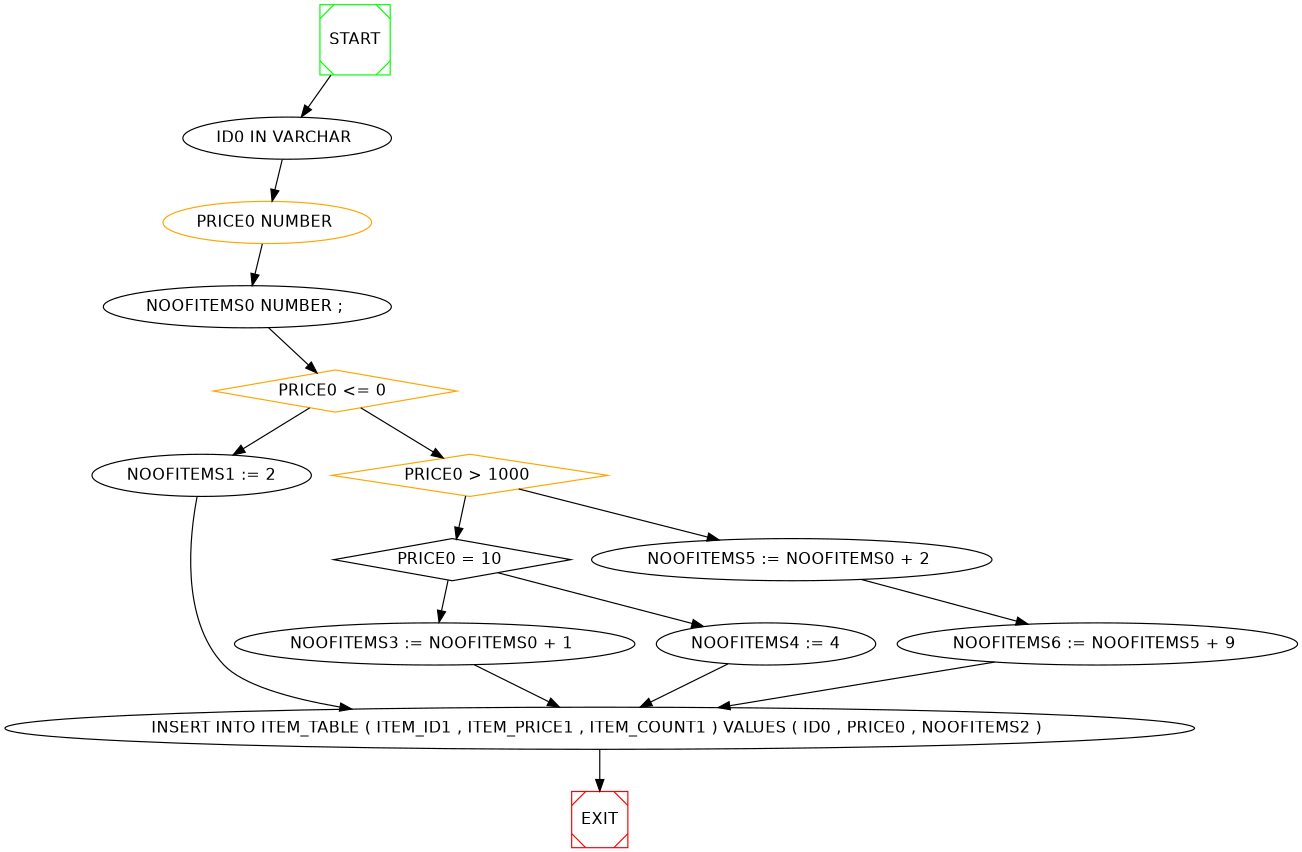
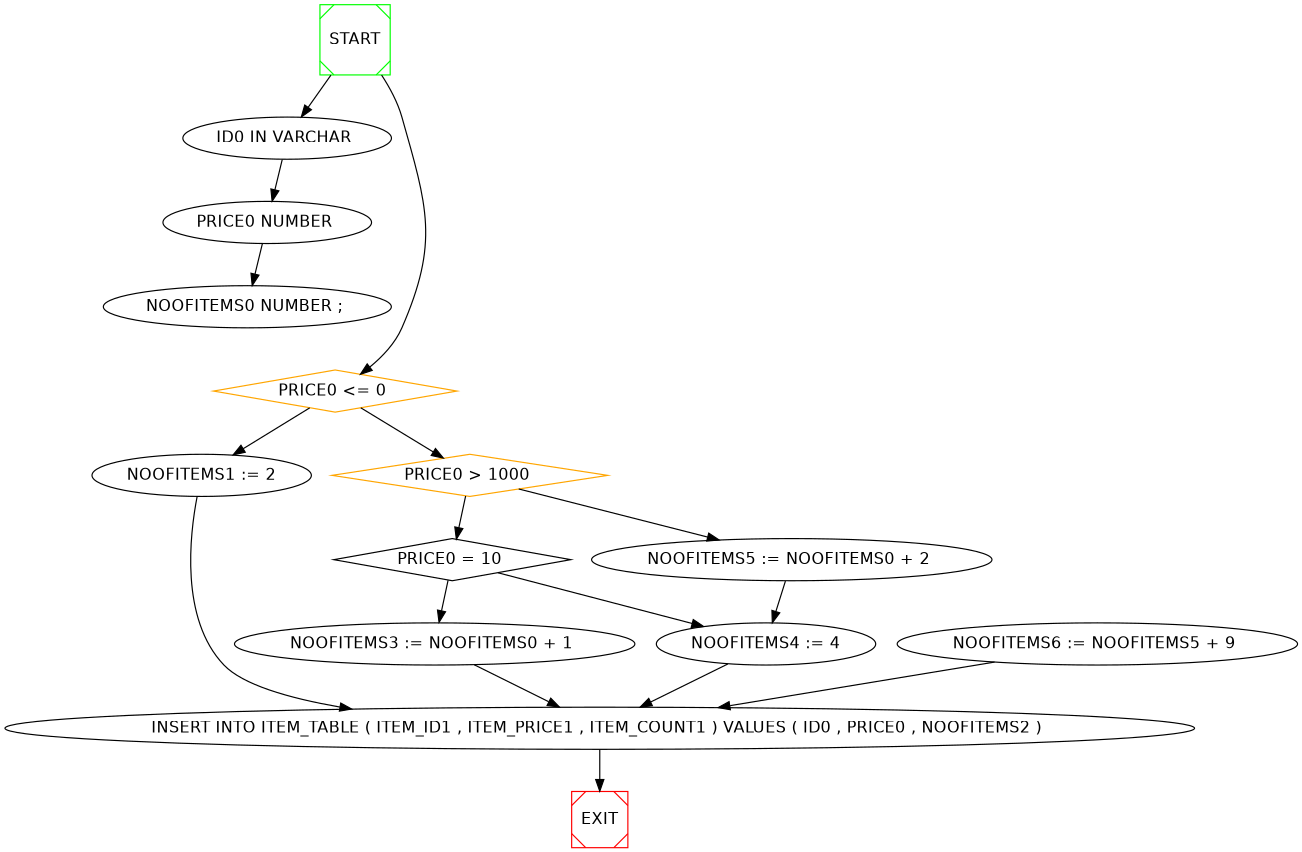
(267, 222) -> (267, 222)
(288, 346) -> (425, 225)
(939, 600) -> (781, 596)
